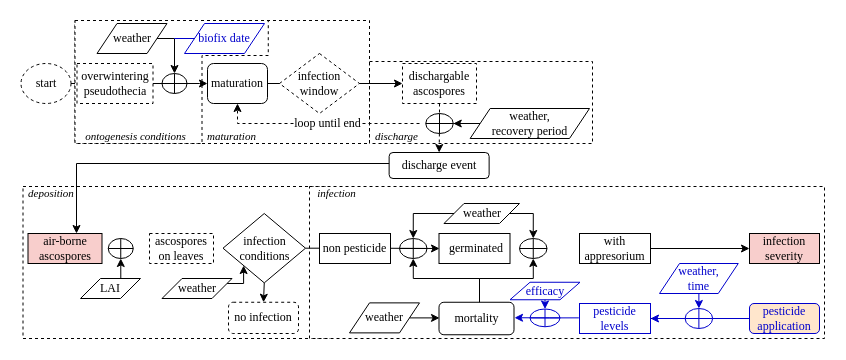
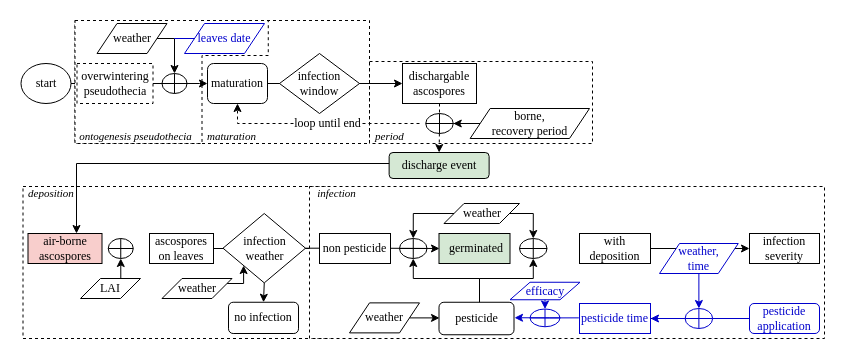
(225, 39) -> (225, 39)
(46, 84) -> (46, 84)
(320, 84) -> (320, 84)
(440, 84) -> (440, 84)
(530, 124) -> (530, 124)
(136, 137) -> (136, 137)
(404, 137) -> (394, 137)
(439, 166) -> (439, 166)
(182, 249) -> (182, 249)
none -> (219, 249)
(265, 249) -> (265, 249)
(475, 249) -> (475, 249)
(615, 249) -> (615, 249)
(785, 249) -> (785, 249)
(699, 279) -> (699, 259)
(264, 318) -> (264, 318)
(477, 319) -> (477, 319)
(615, 319) -> (615, 319)
(785, 319) -> (785, 319)
